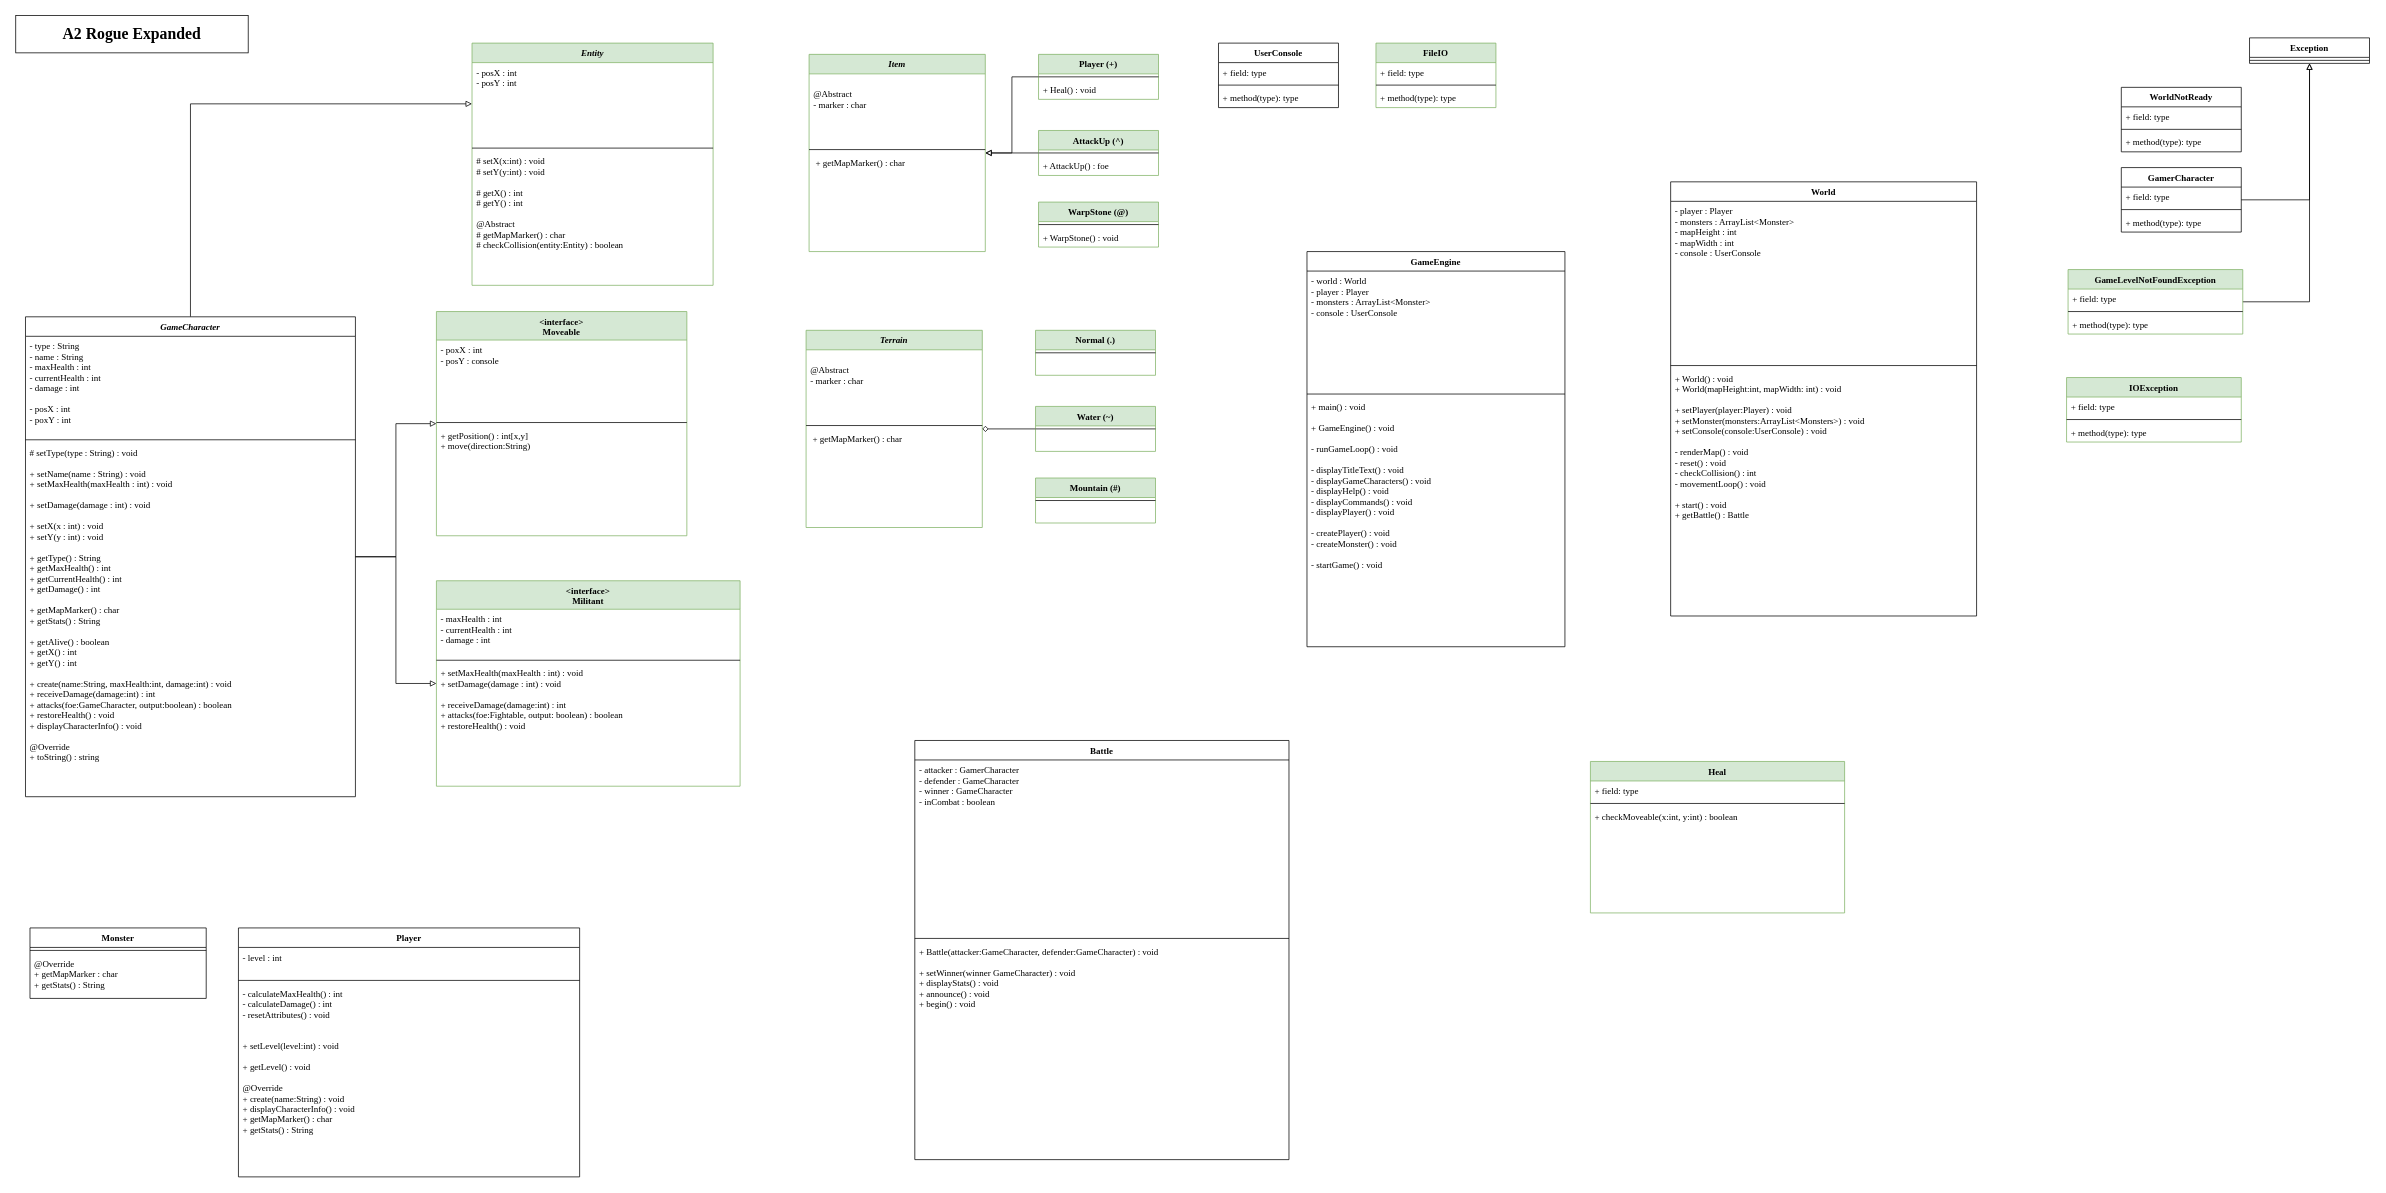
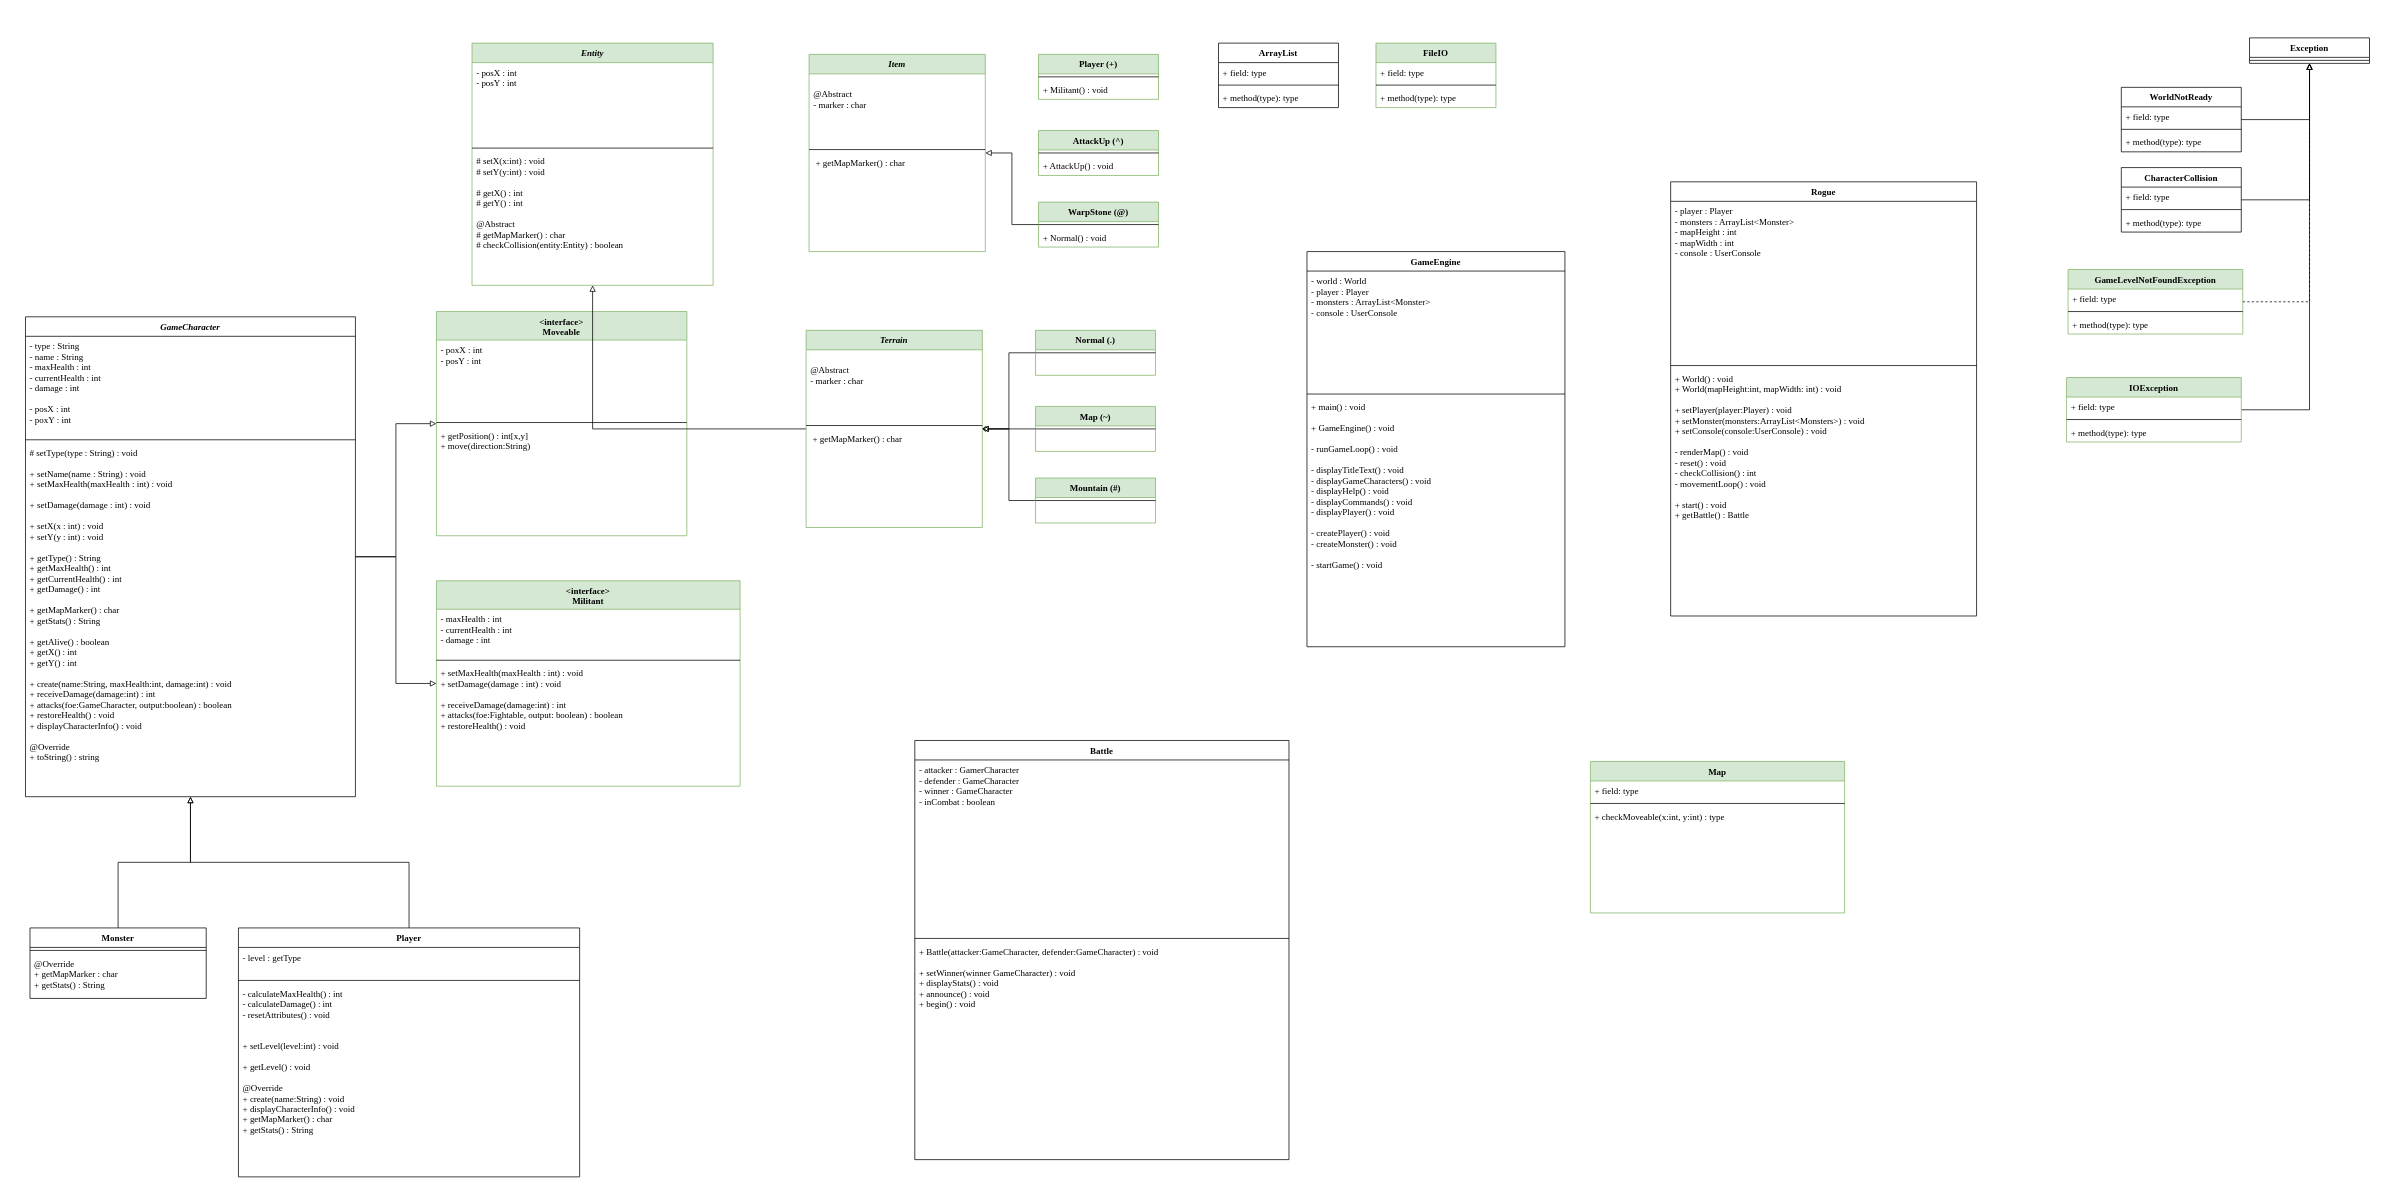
(132, 34) -> none
(1278, 53) -> (1278, 53)
(1073, 90) -> (1081, 90)
(1012, 102) -> none
(221, 104) -> none
none -> (2274, 120)
(1025, 153) -> none
(1083, 166) -> (1085, 166)
(2181, 178) -> (2181, 178)
(1823, 192) -> (1823, 192)
none -> (1012, 202)
(1087, 238) -> (1078, 238)
(2275, 302) -> (2275, 302)
(465, 350) -> (465, 350)
none -> (1009, 378)
none -> (2310, 389)
(1095, 417) -> (1095, 417)
none -> (629, 429)
none -> (1009, 478)
(1717, 772) -> (1717, 772)
(1679, 817) -> (1672, 817)
none -> (152, 863)
none -> (301, 863)
(267, 958) -> (278, 958)
